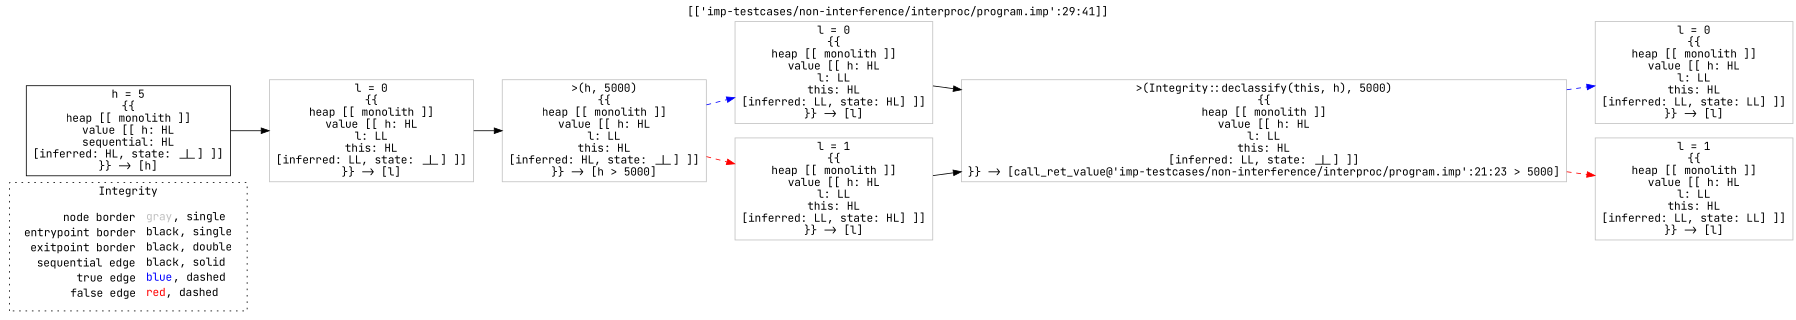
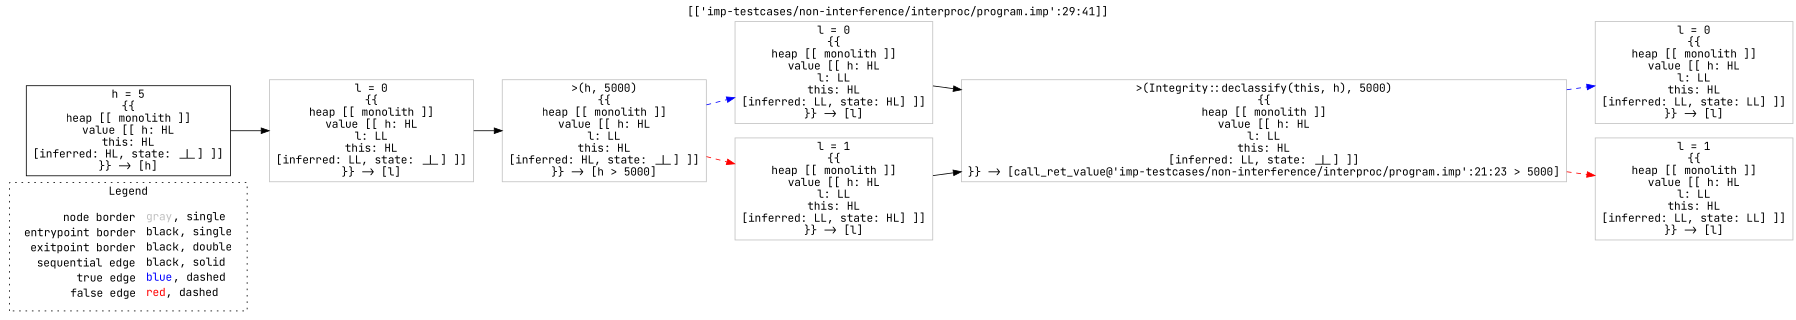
(128, 142) -> (128, 142)
(128, 192) -> (128, 192)
